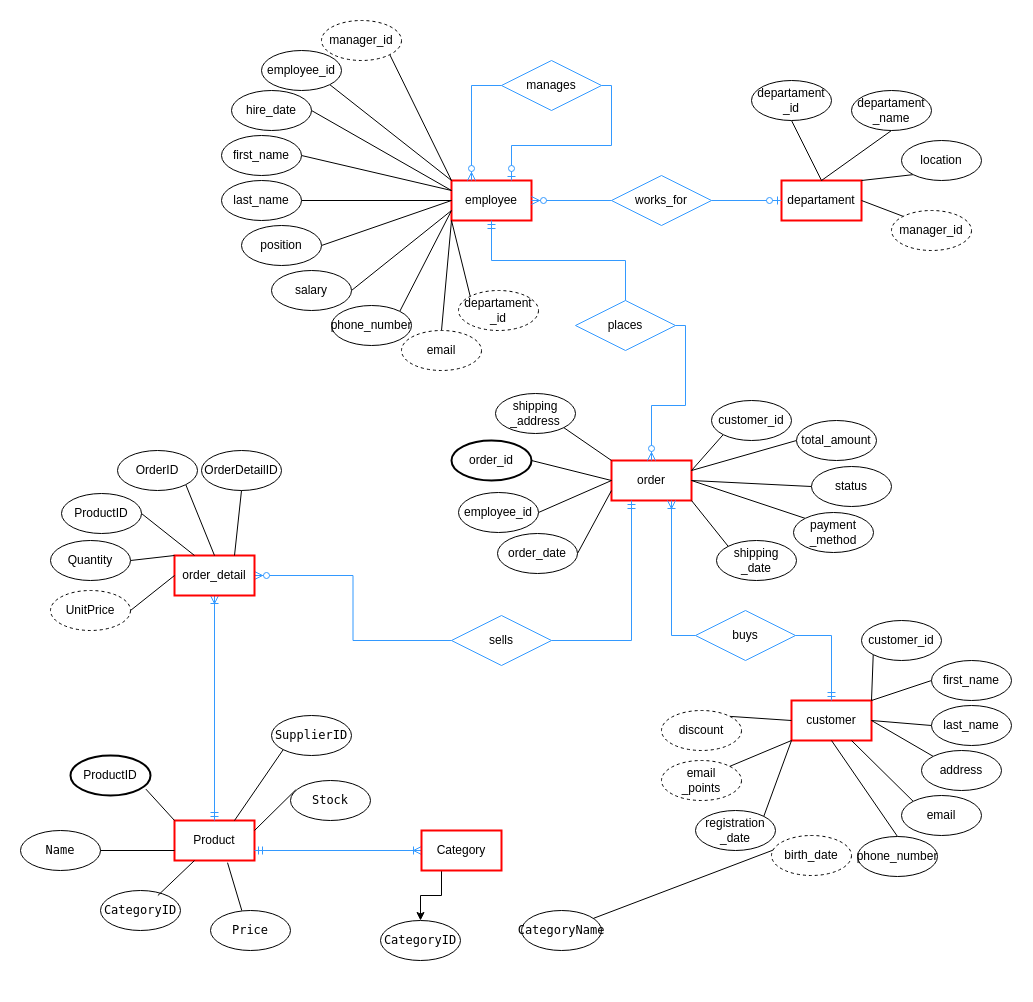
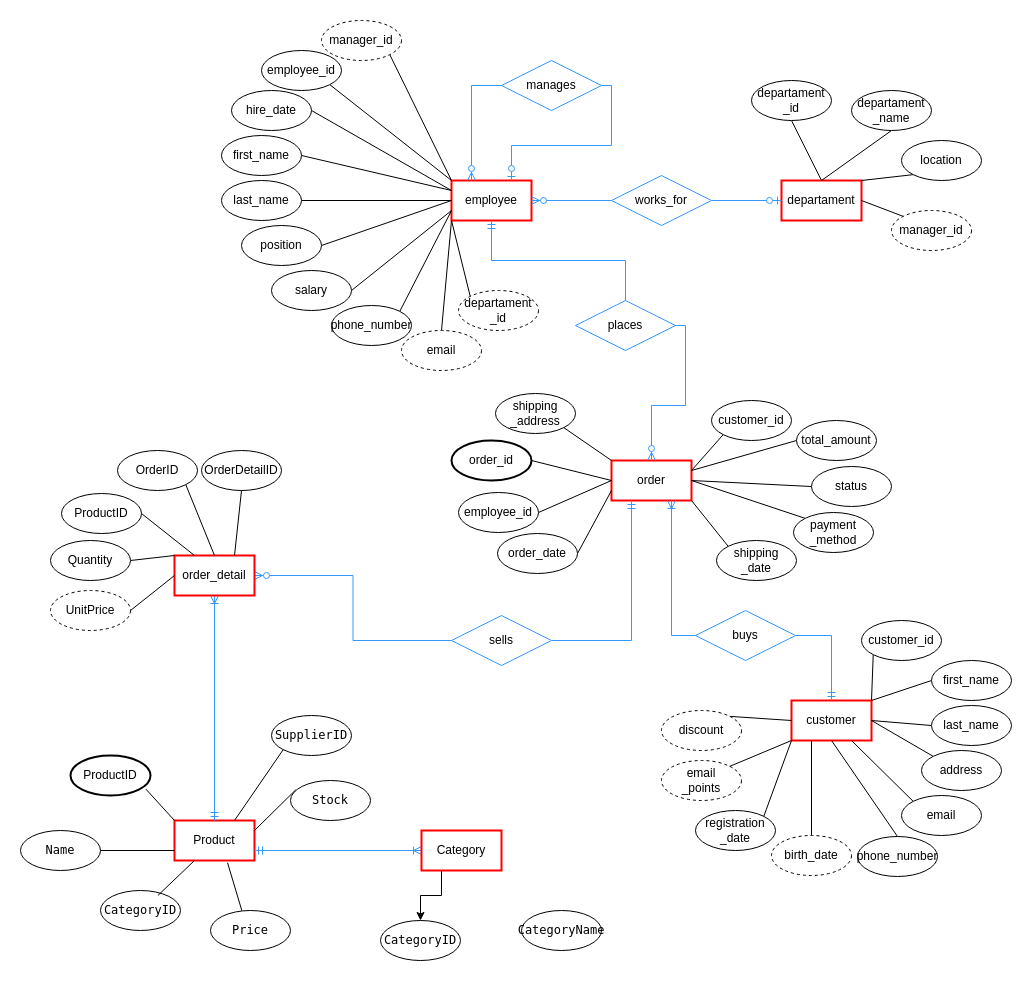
(683, 884) -> (812, 789)
